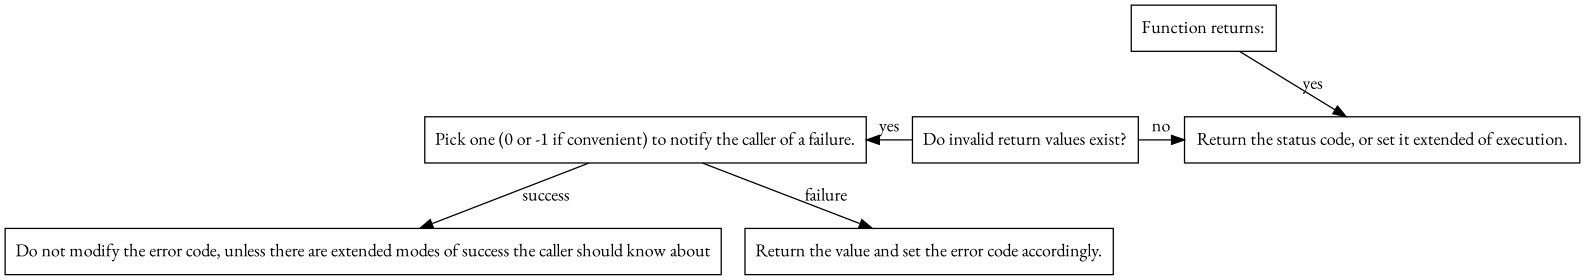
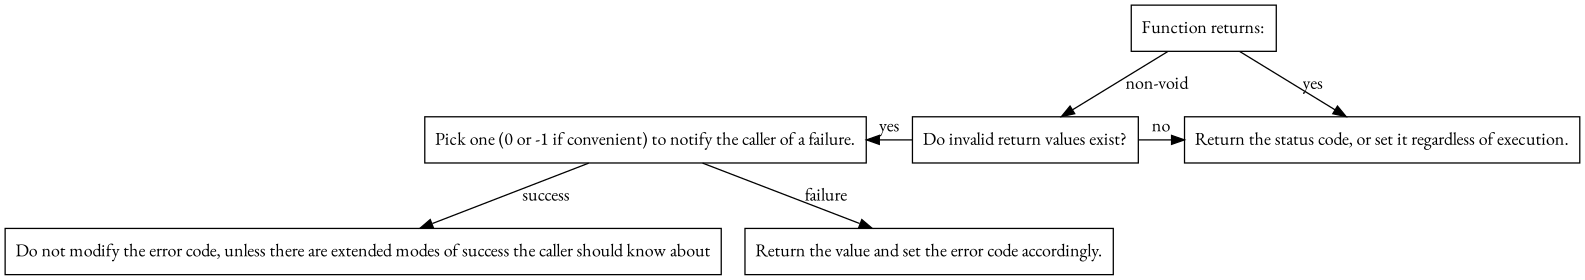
none -> (1120, 81)
(1382, 140) -> (1382, 140)
